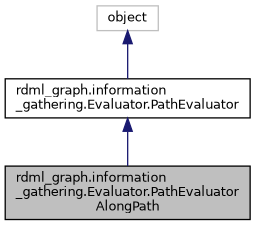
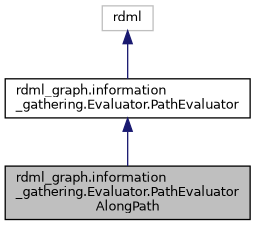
(128, 18) -> (128, 18)
